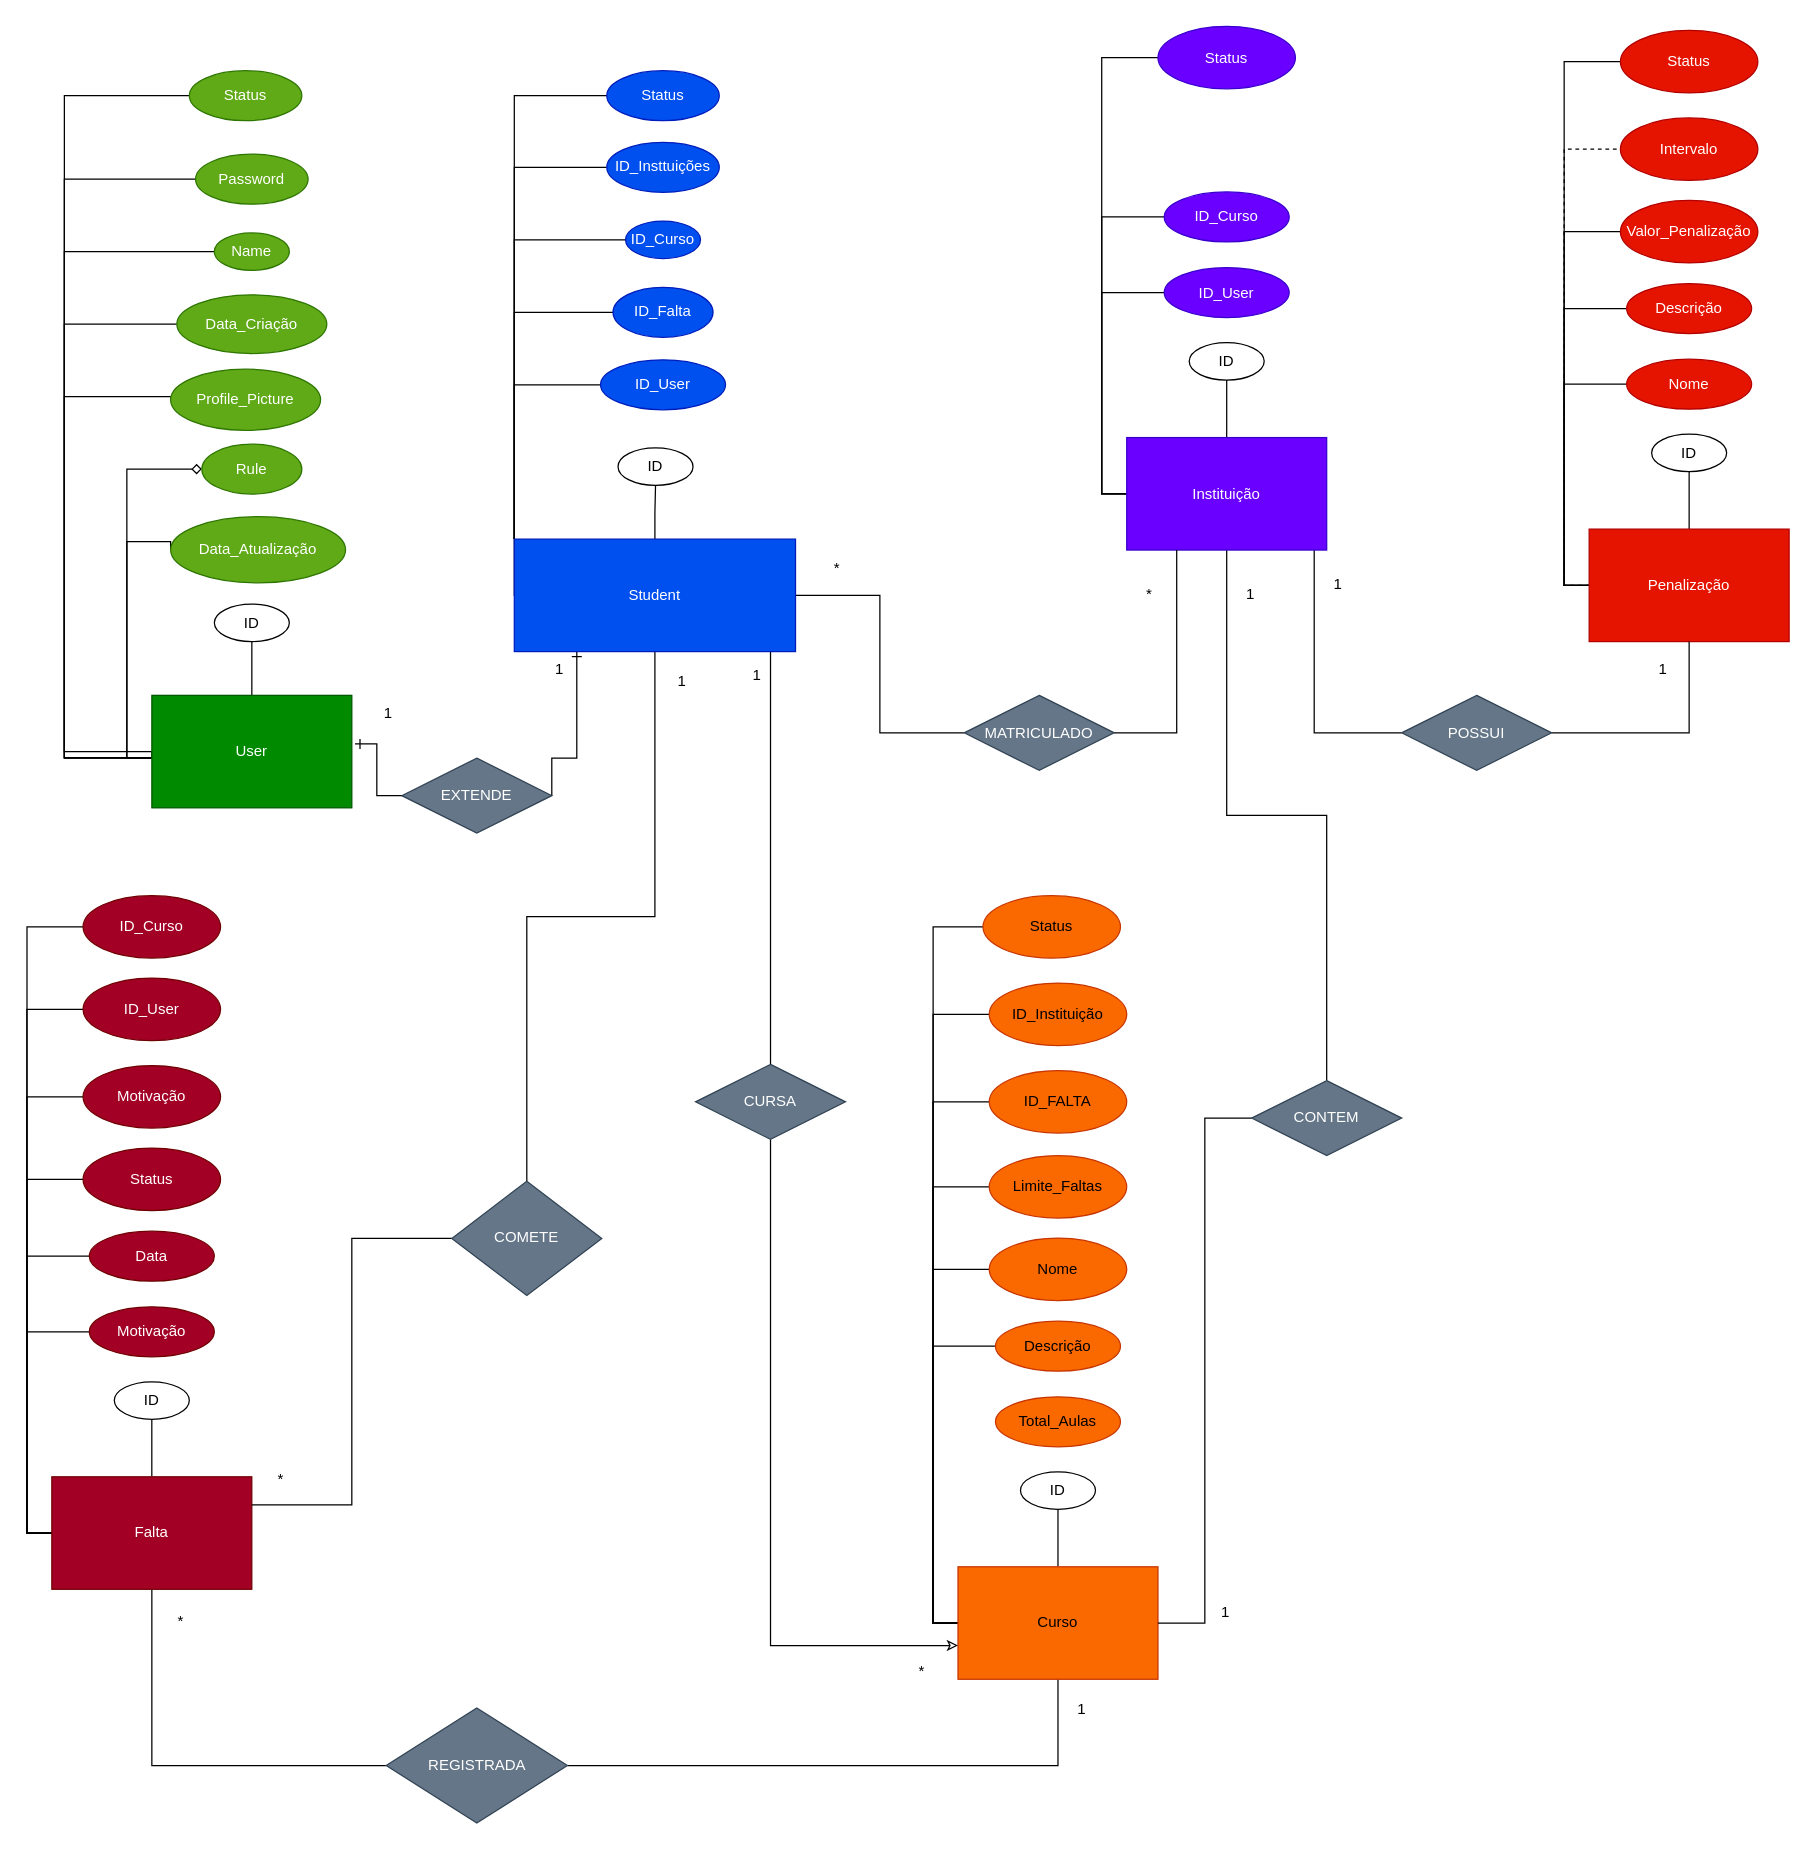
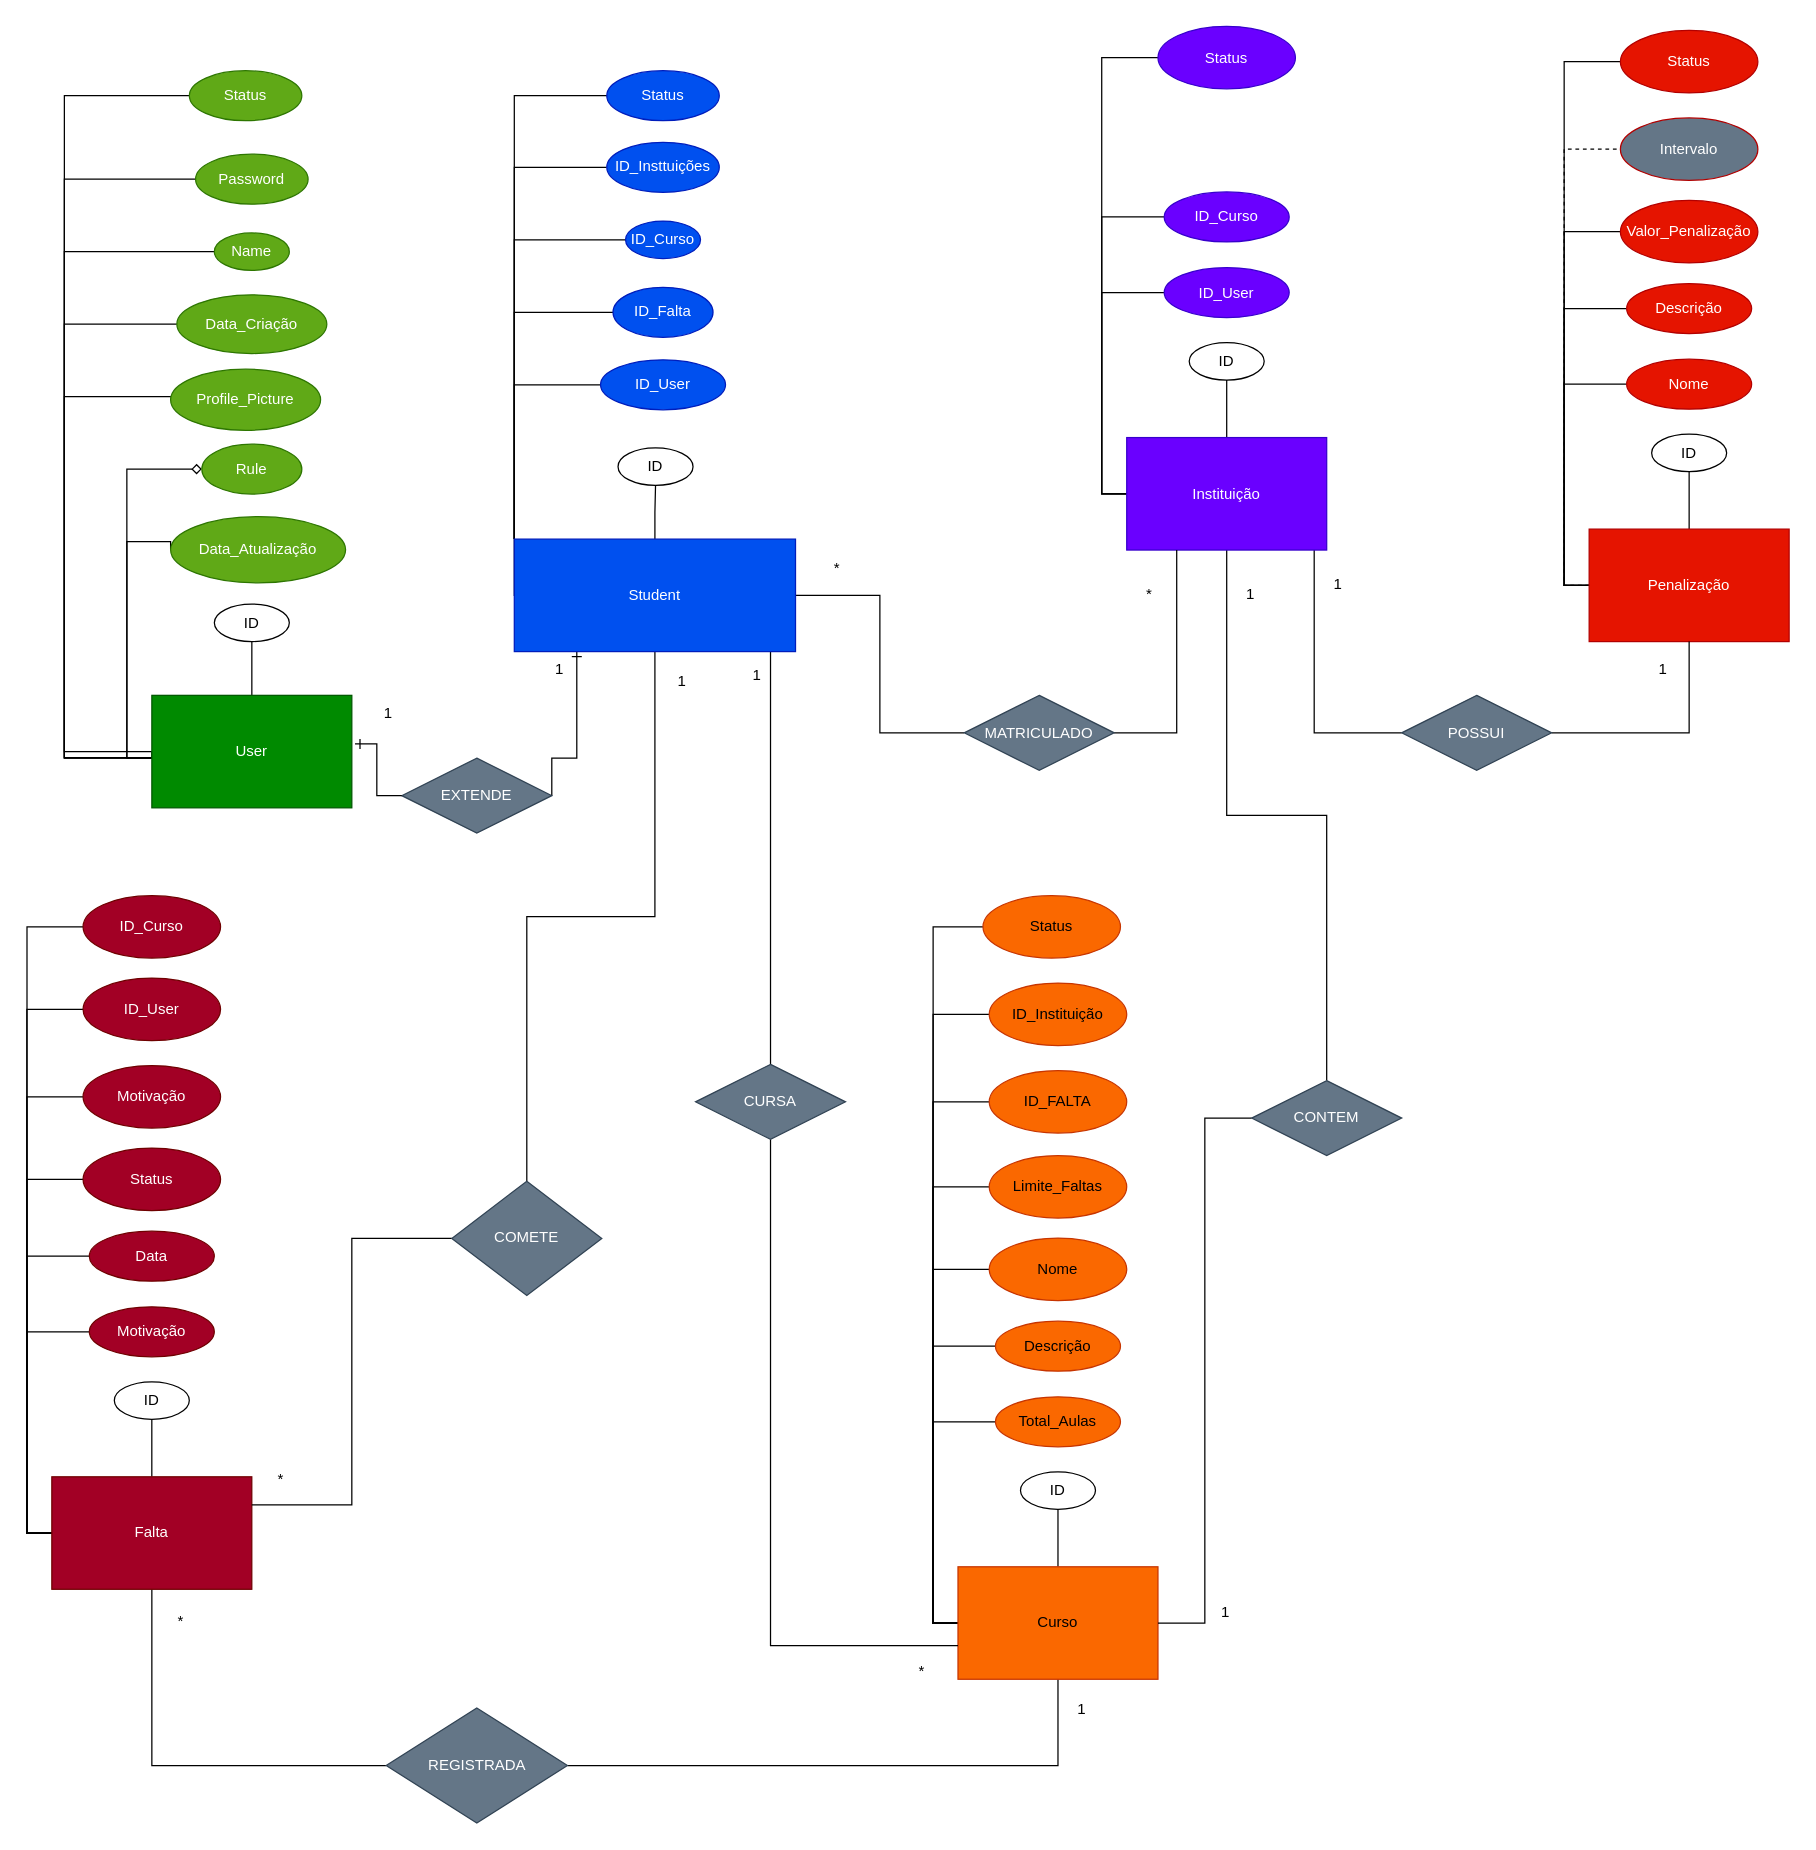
(1689, 149) -> (1689, 149)
none -> (965, 1422)
(948, 1646) -> (951, 1646)
